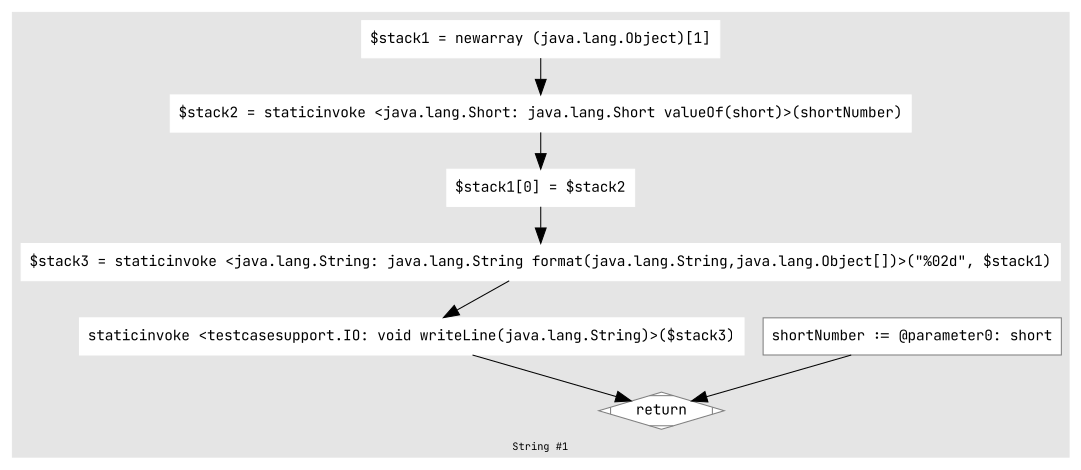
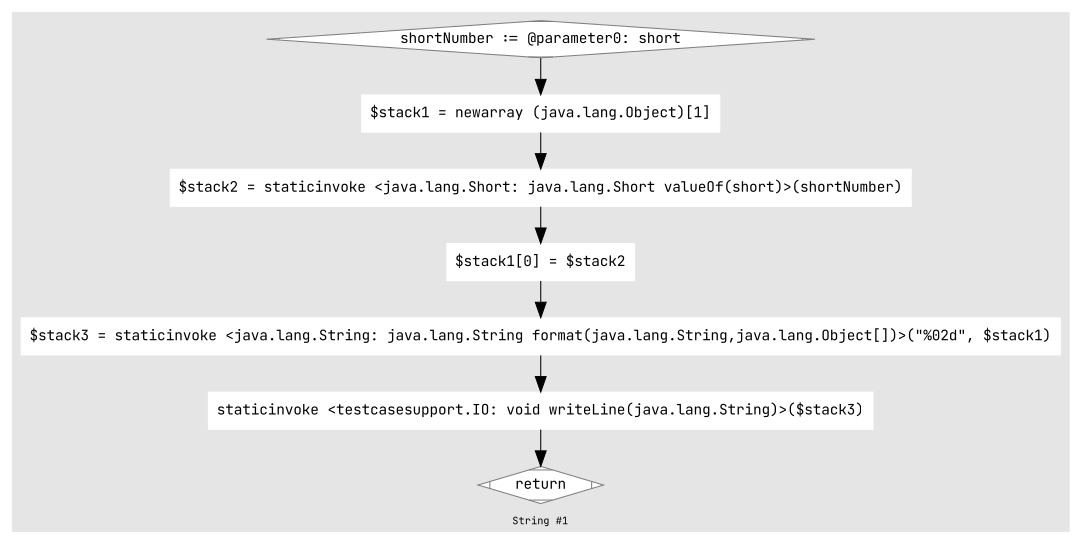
(912, 336) -> (541, 39)
(779, 376) -> (541, 69)
